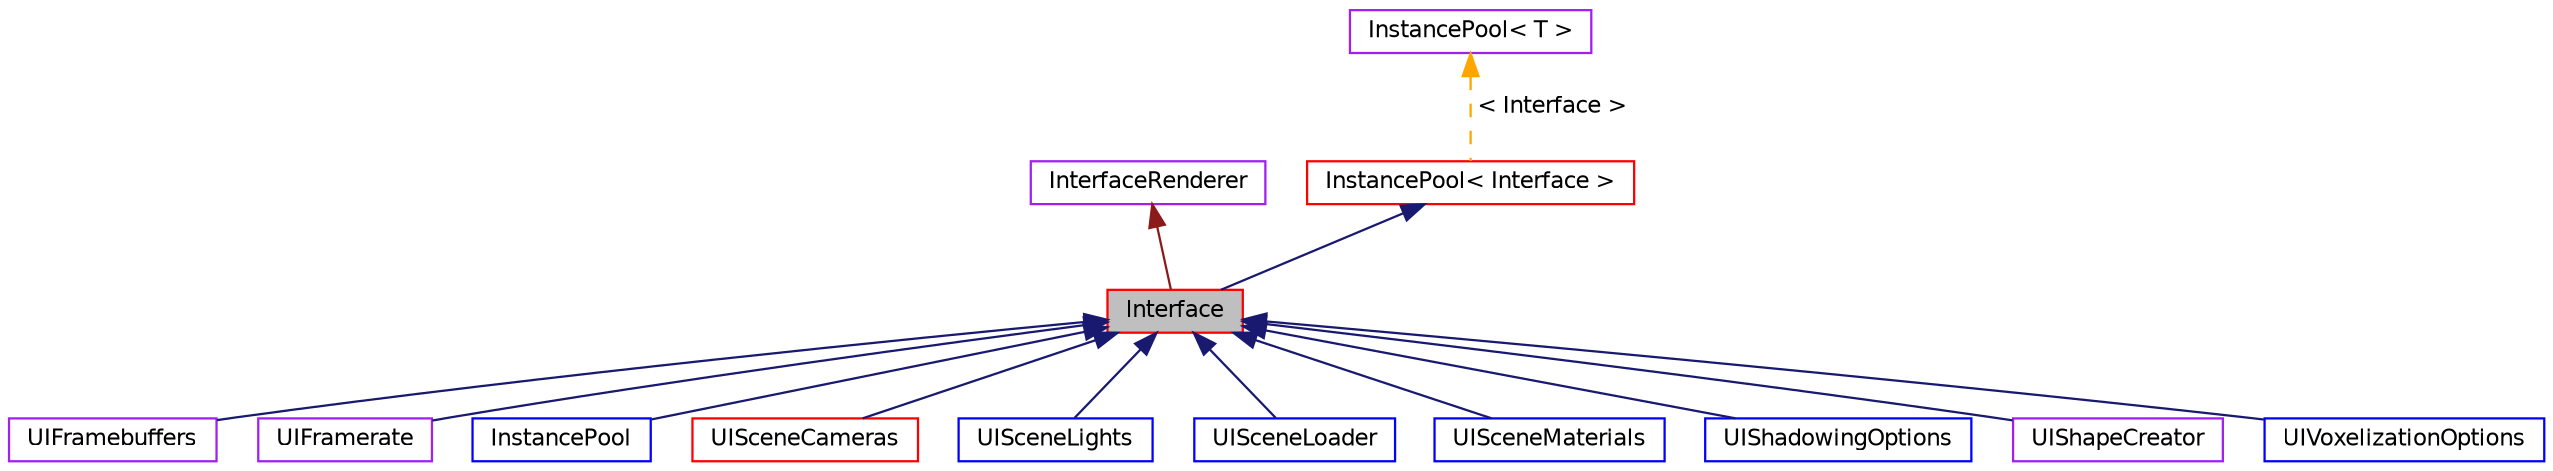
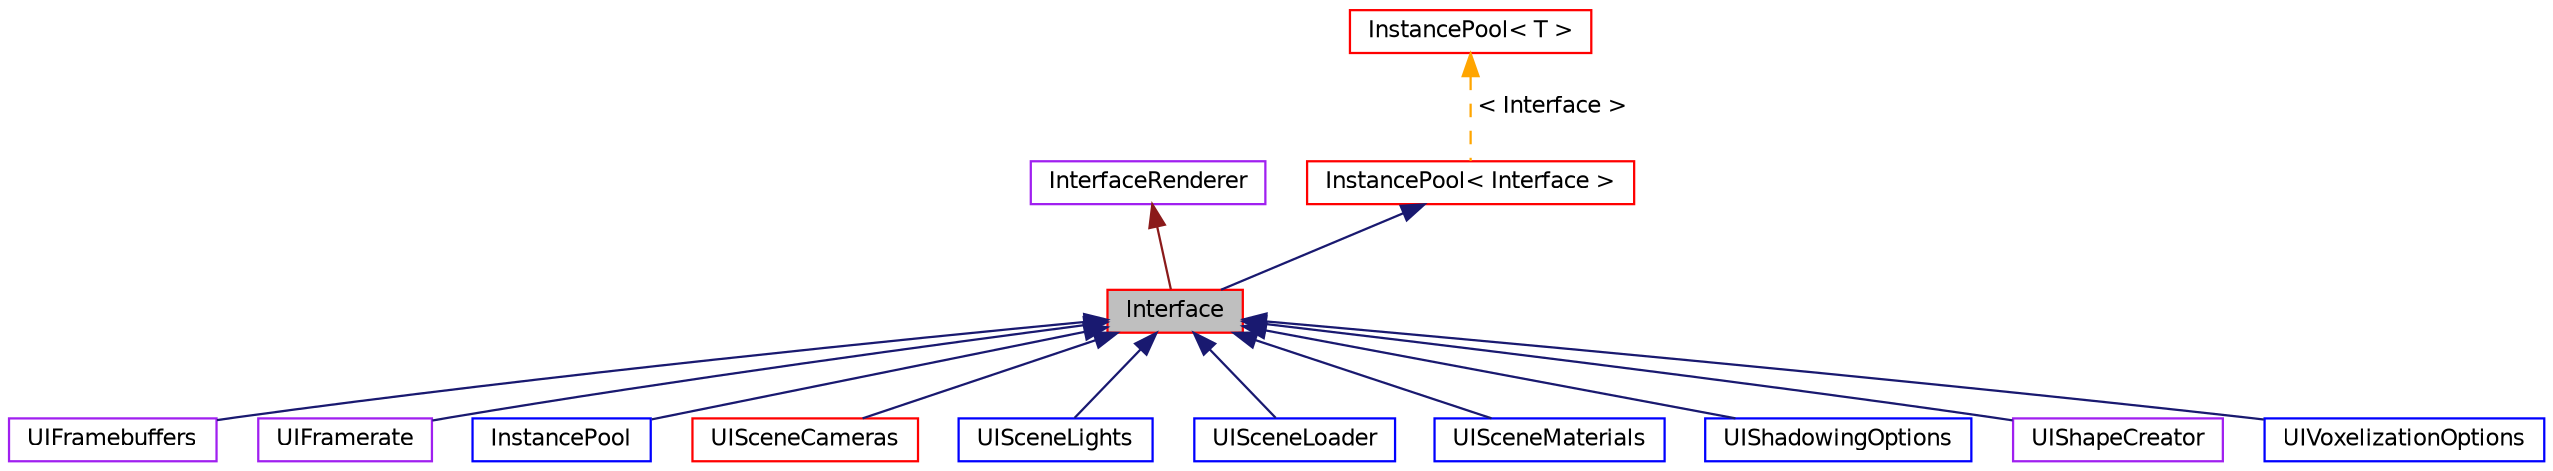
(1471, 32) -> (1471, 32)
